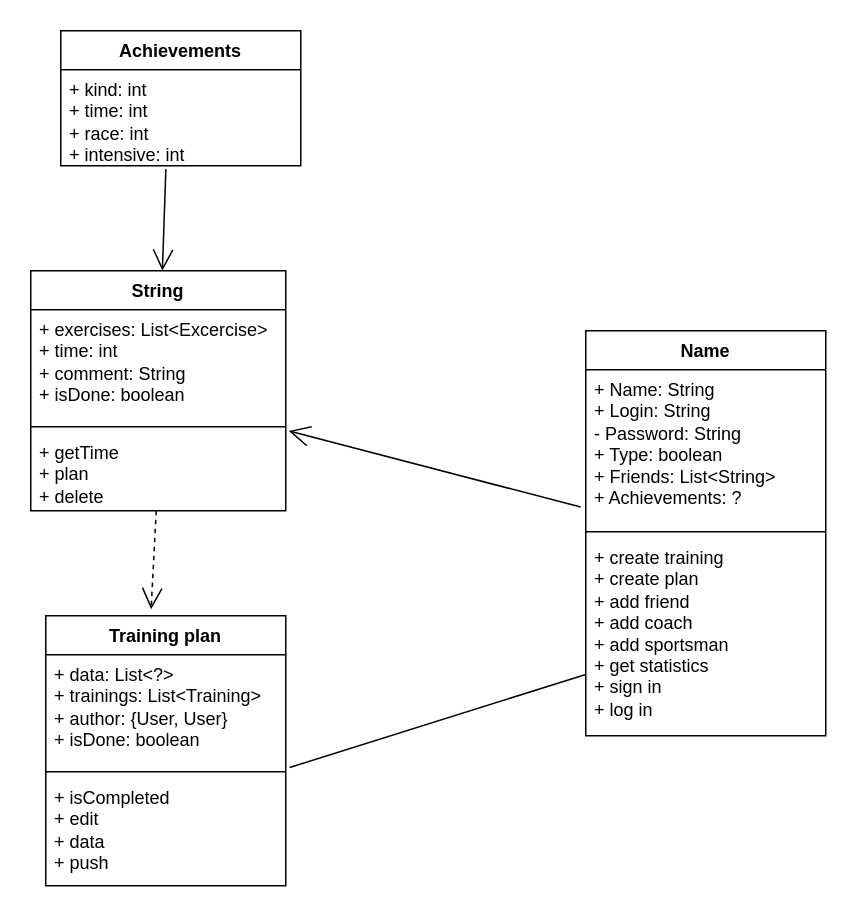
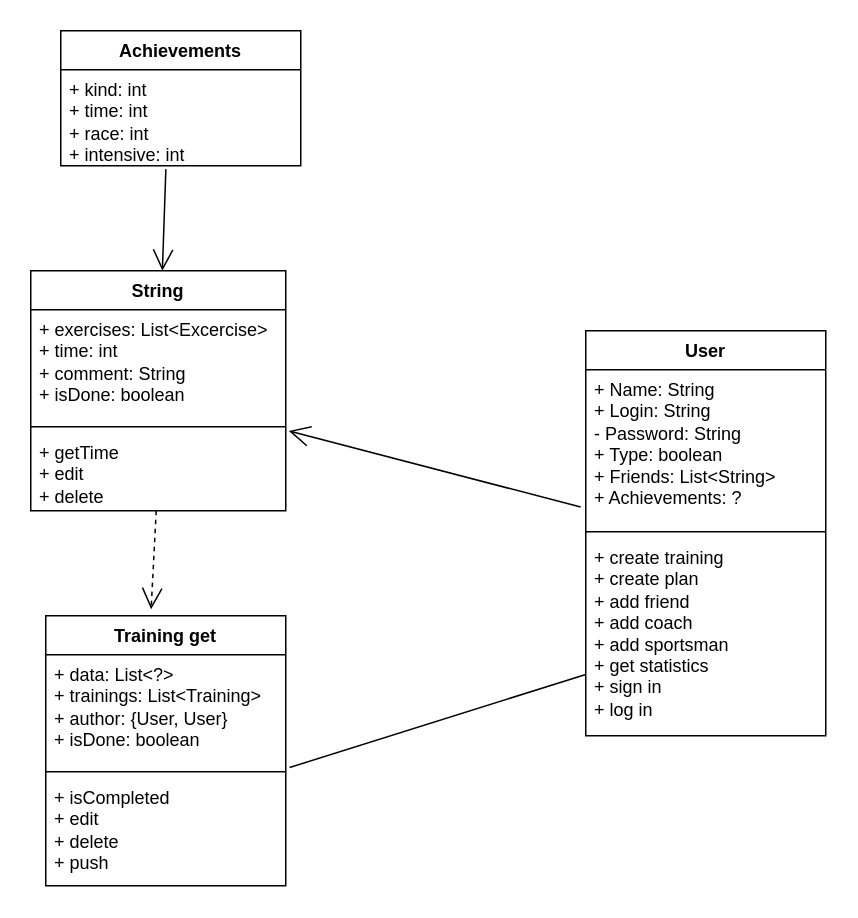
(706, 352) -> (706, 352)
(80, 476) -> (80, 476)
(166, 637) -> (166, 637)
(113, 831) -> (113, 831)
